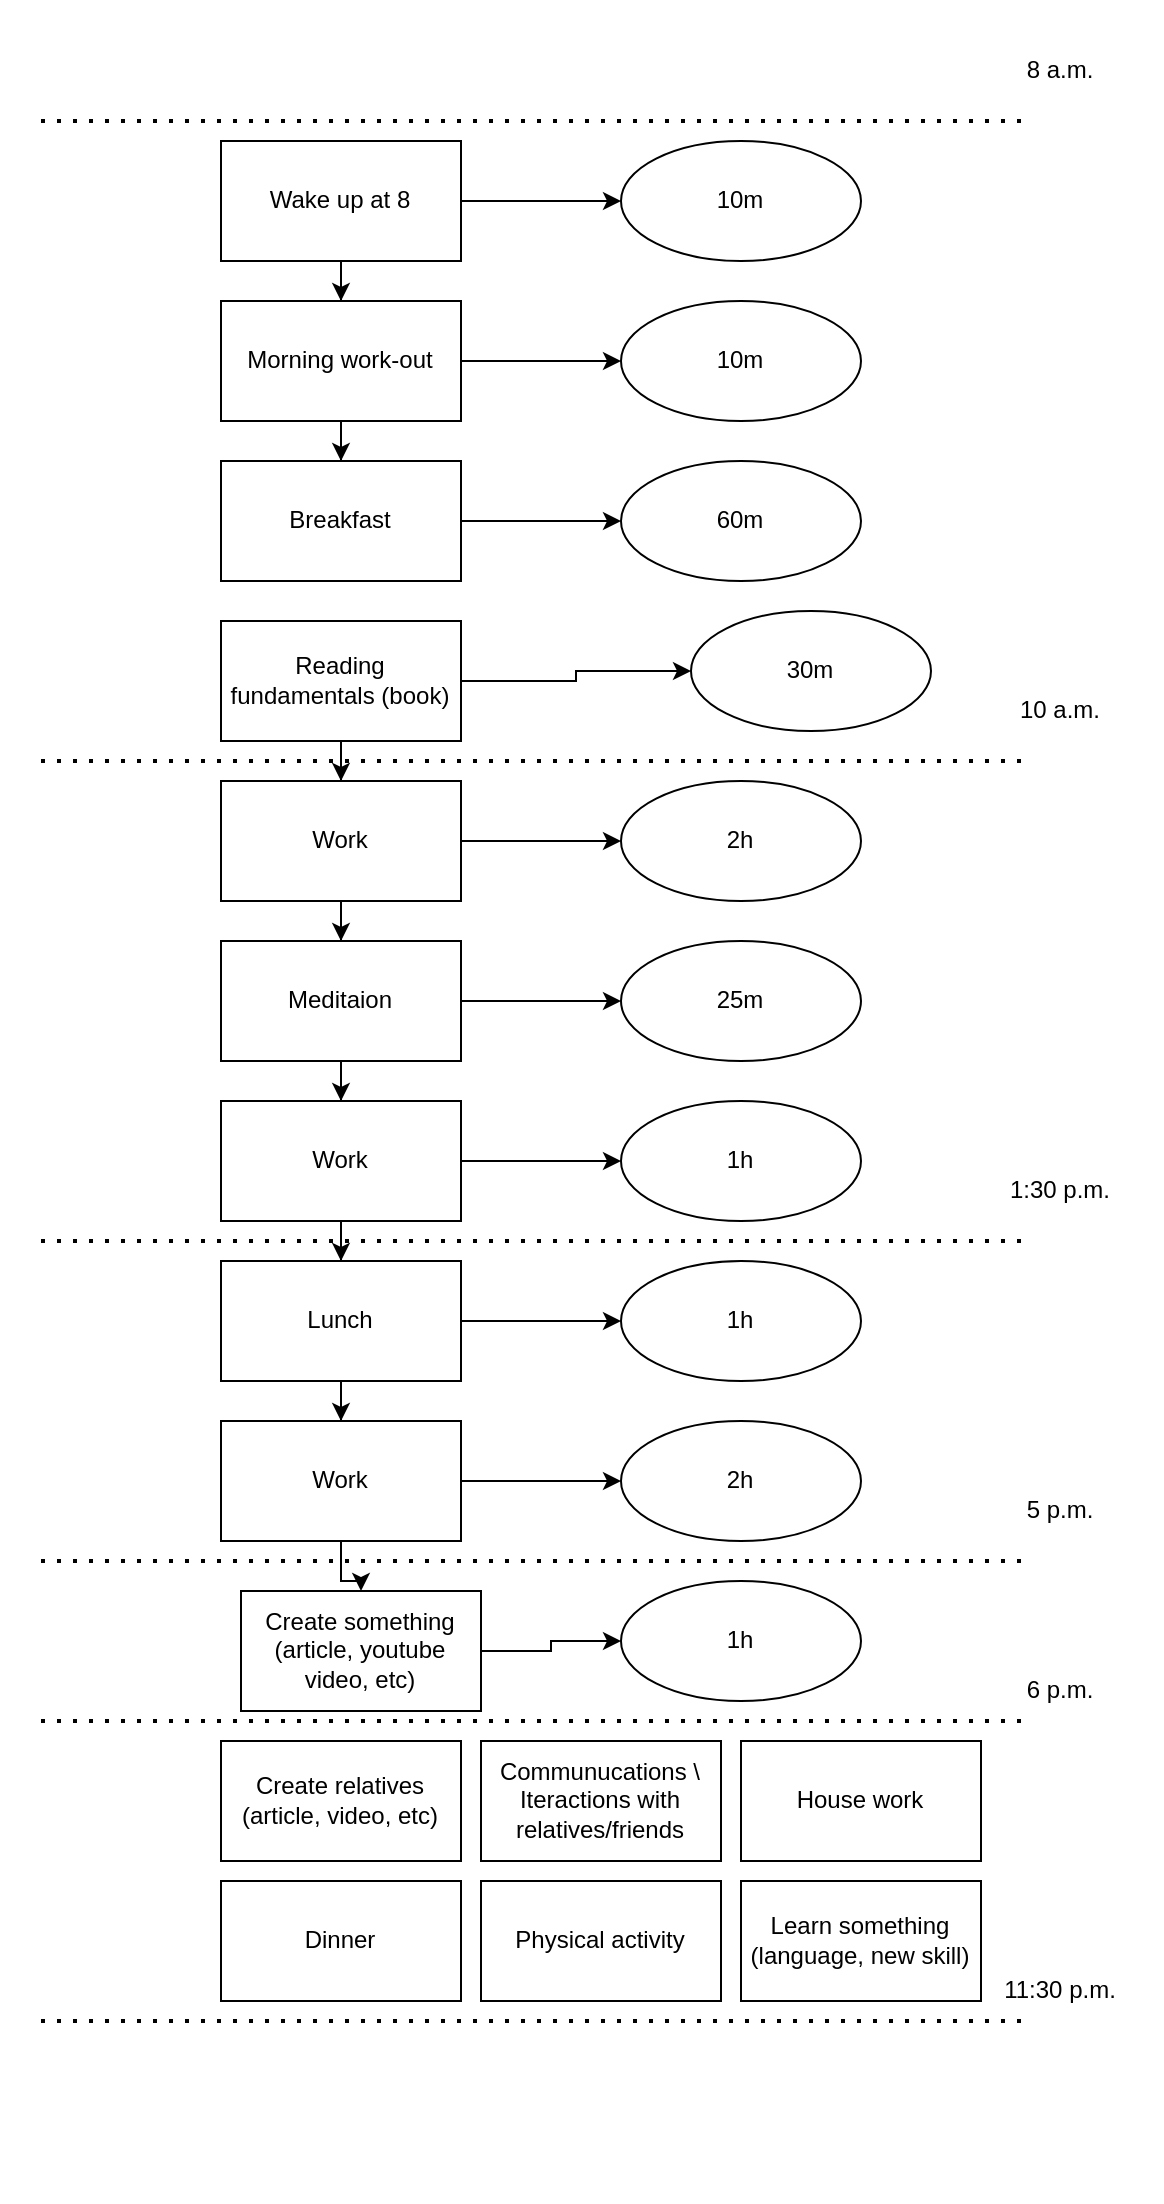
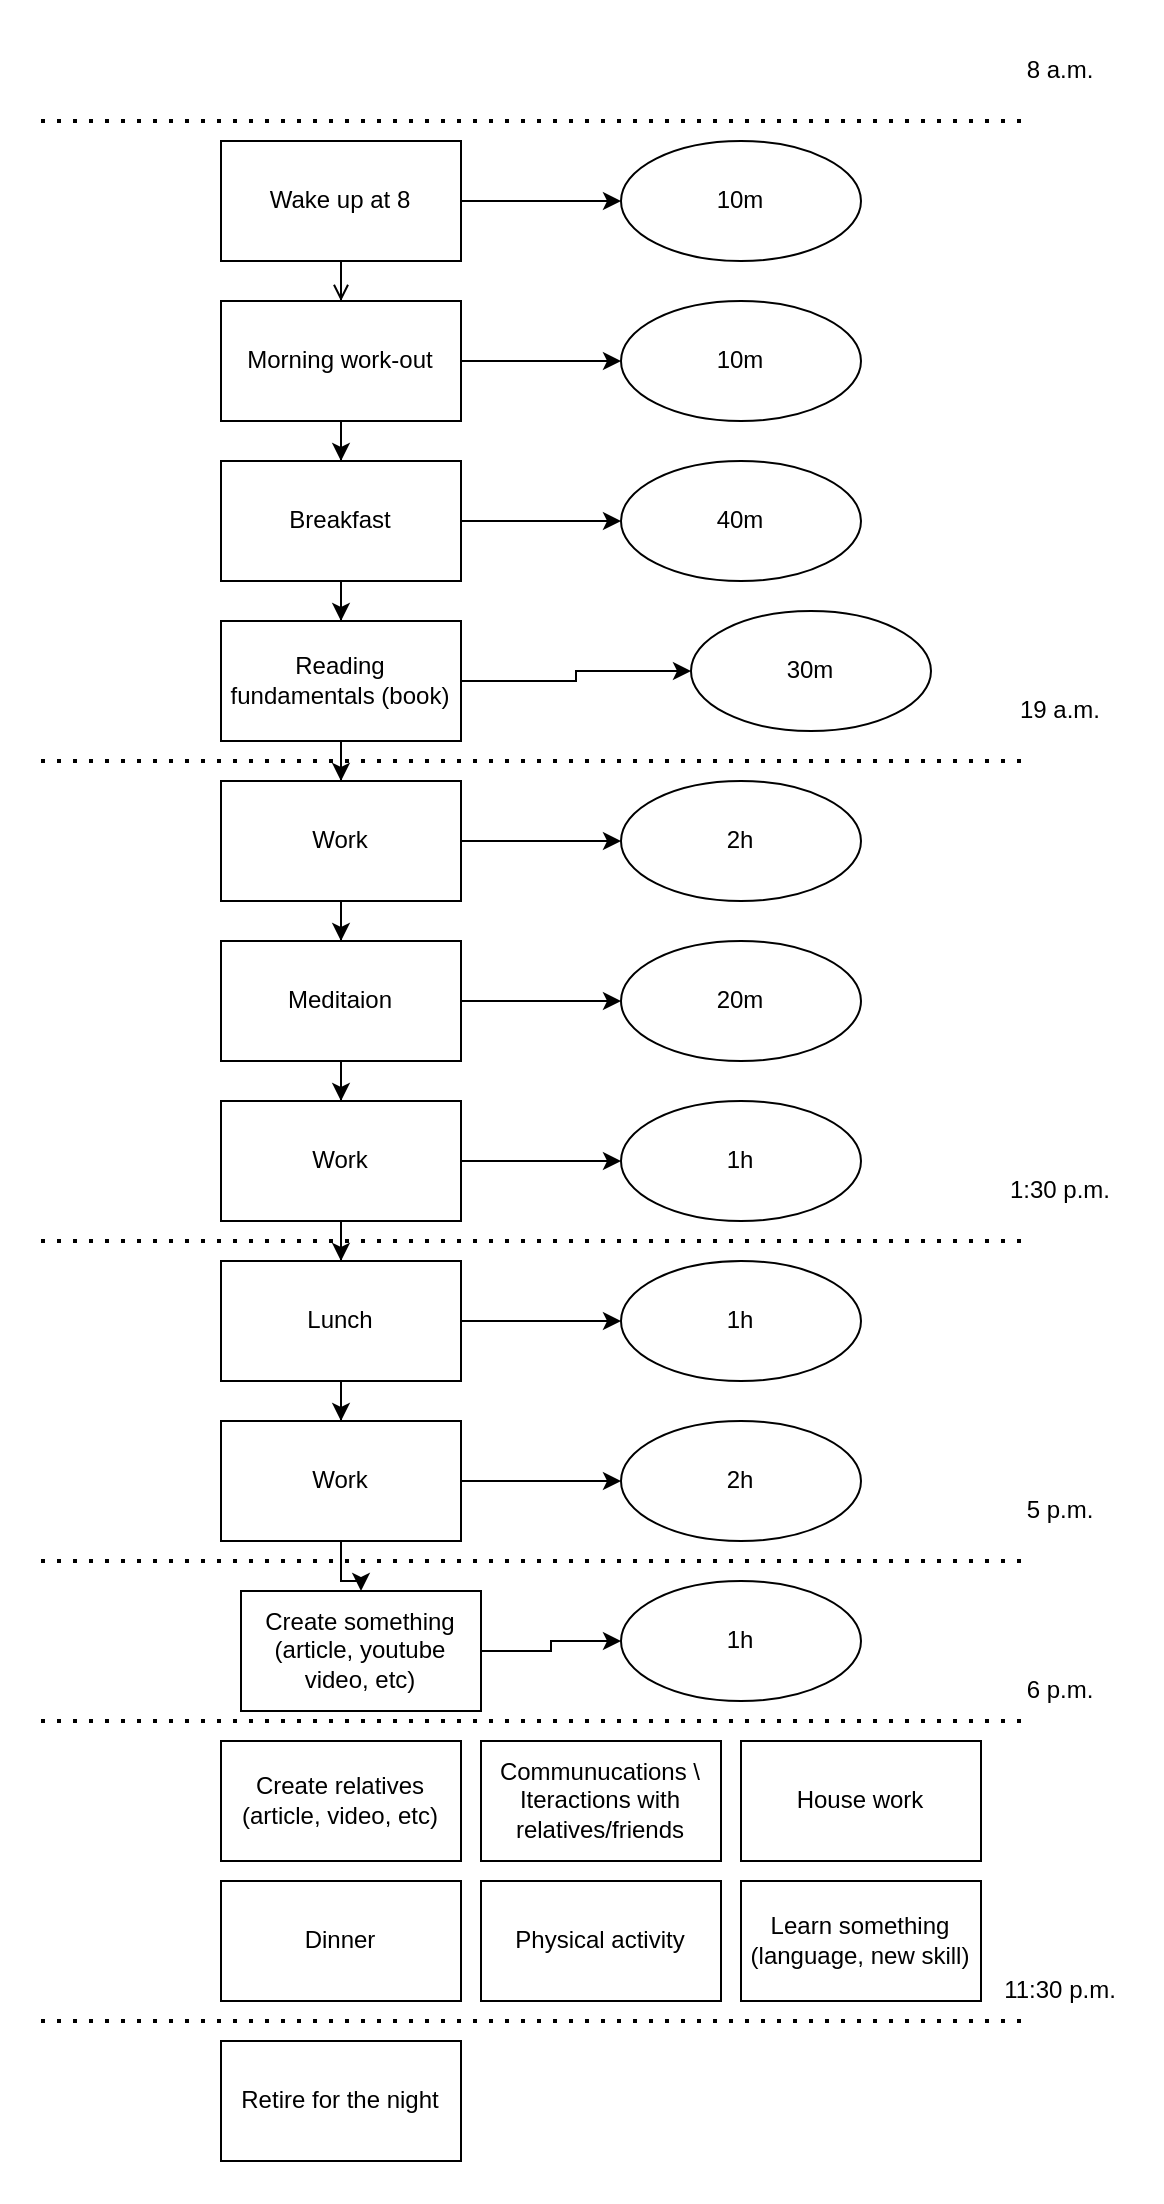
(341, 286) -> (341, 289)
(741, 521) -> (741, 521)
none -> (341, 608)
(1061, 711) -> (1061, 711)
(741, 1001) -> (741, 1001)
none -> (341, 2101)
